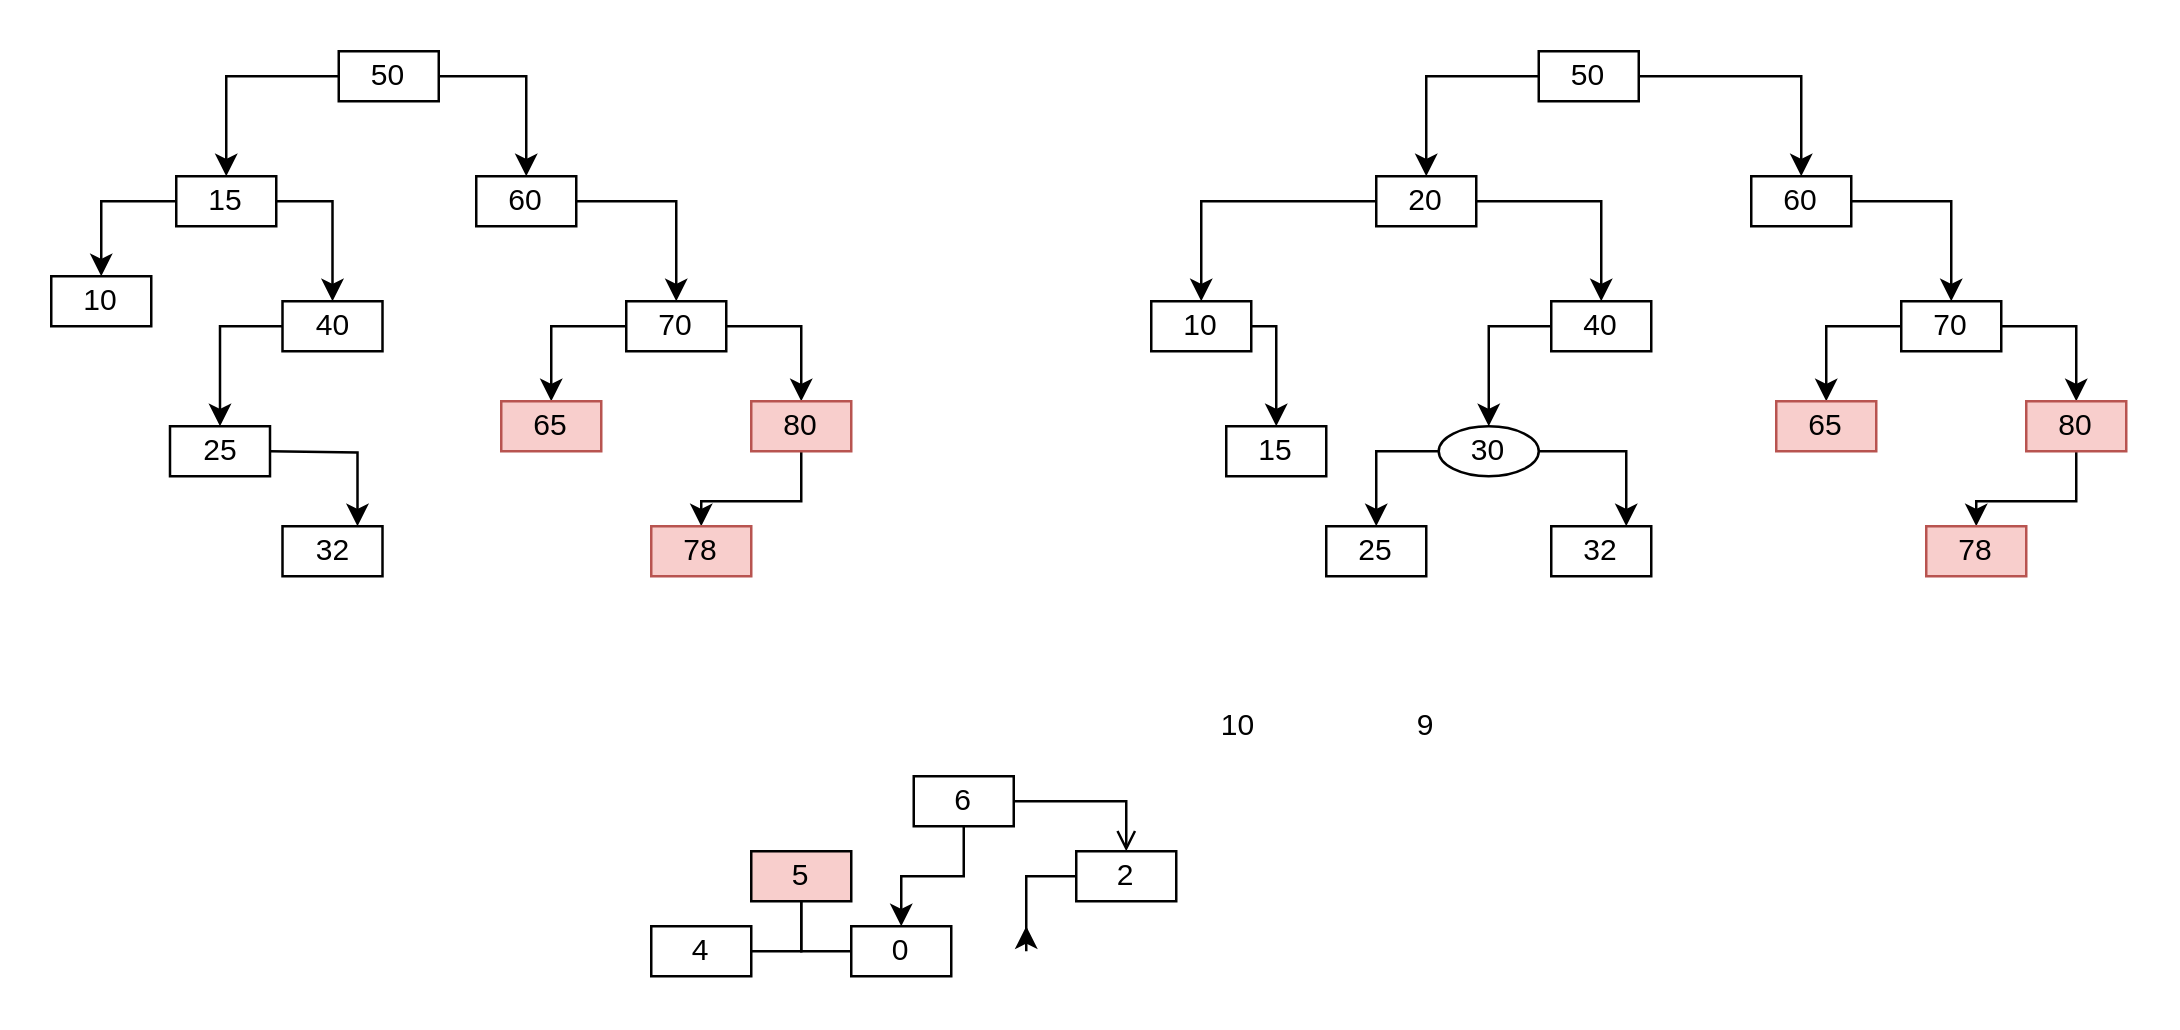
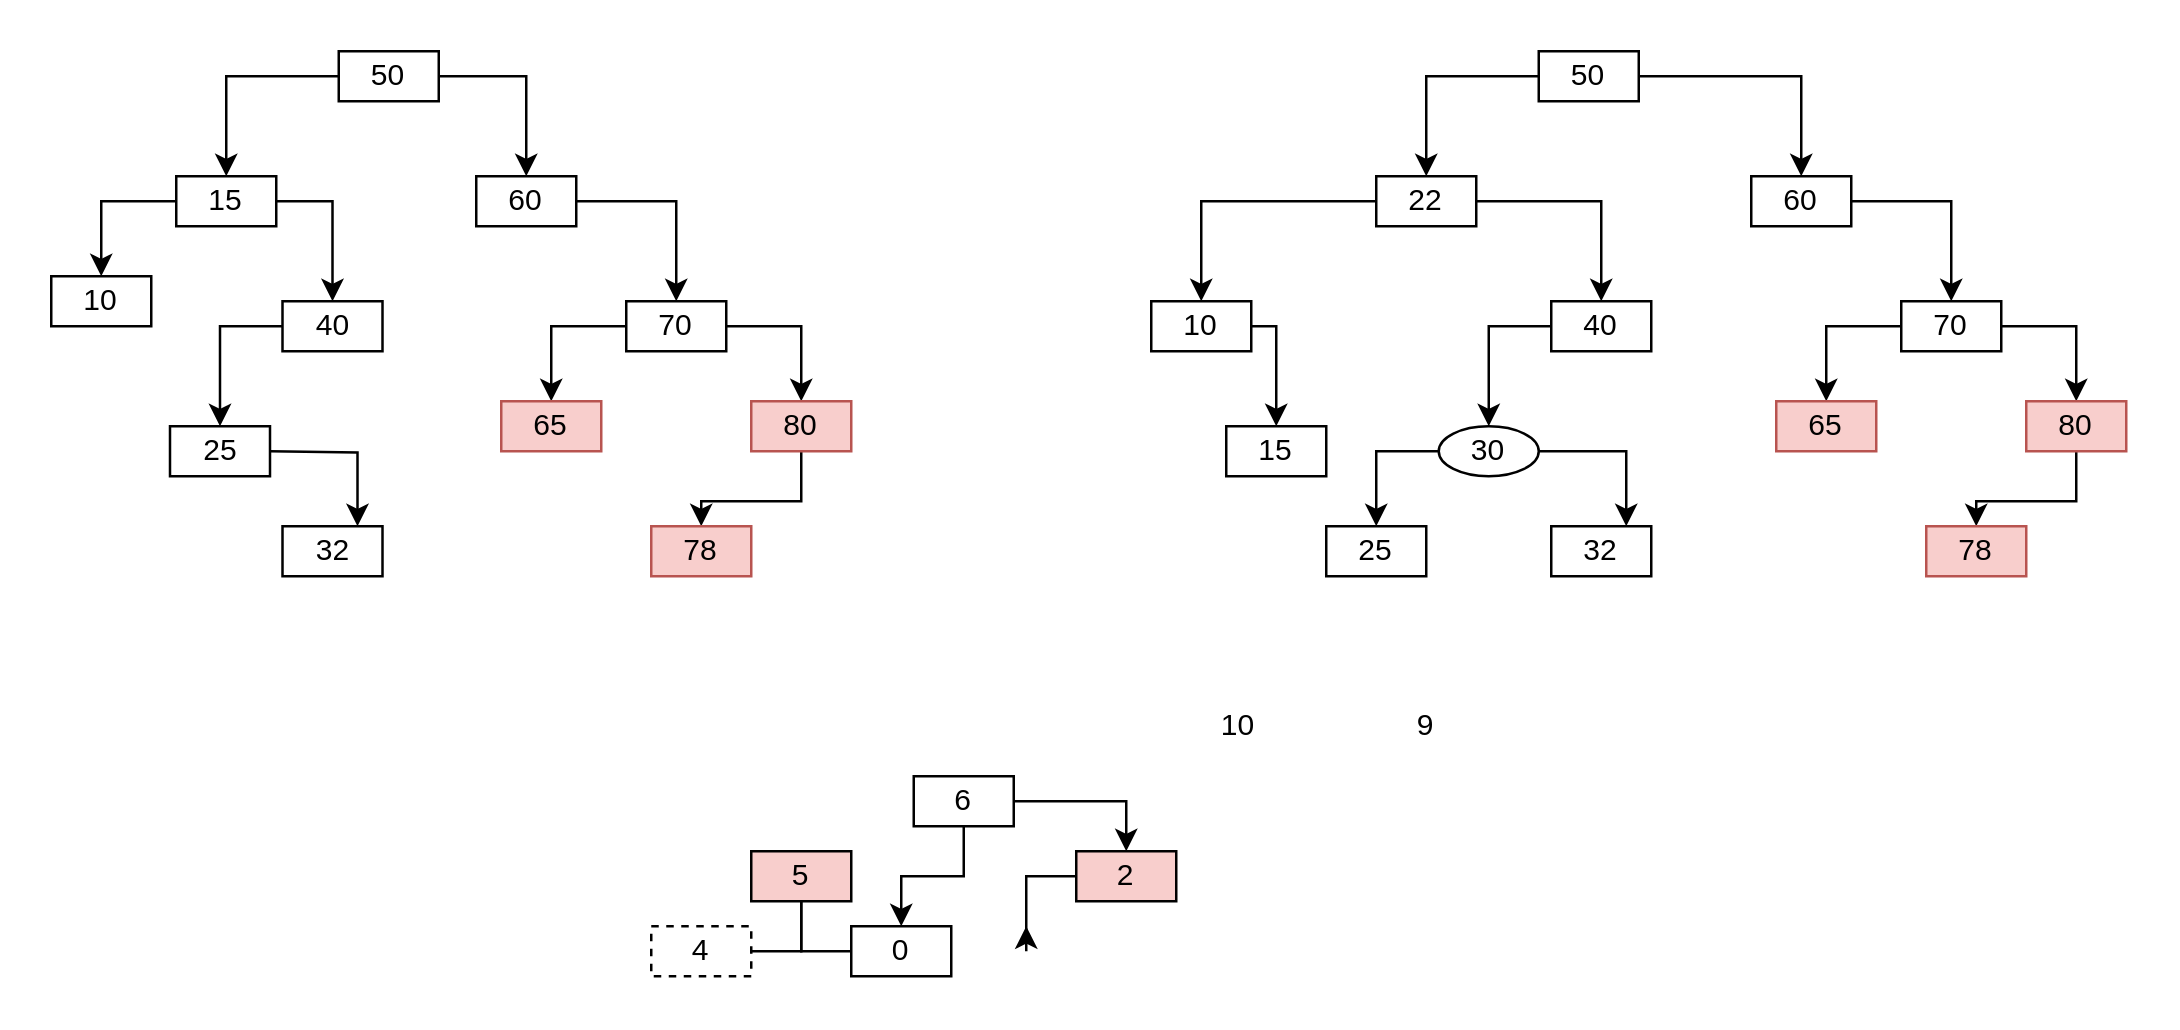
(1426, 201) -> (1426, 201)
(1126, 837) -> (1126, 833)
(1126, 876) -> (1126, 876)
(701, 951) -> (701, 951)
